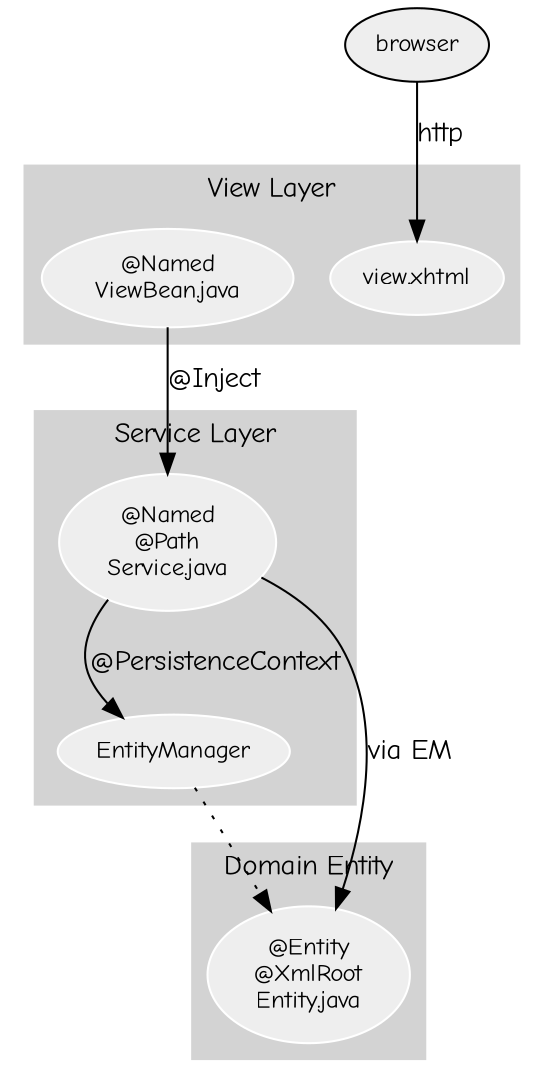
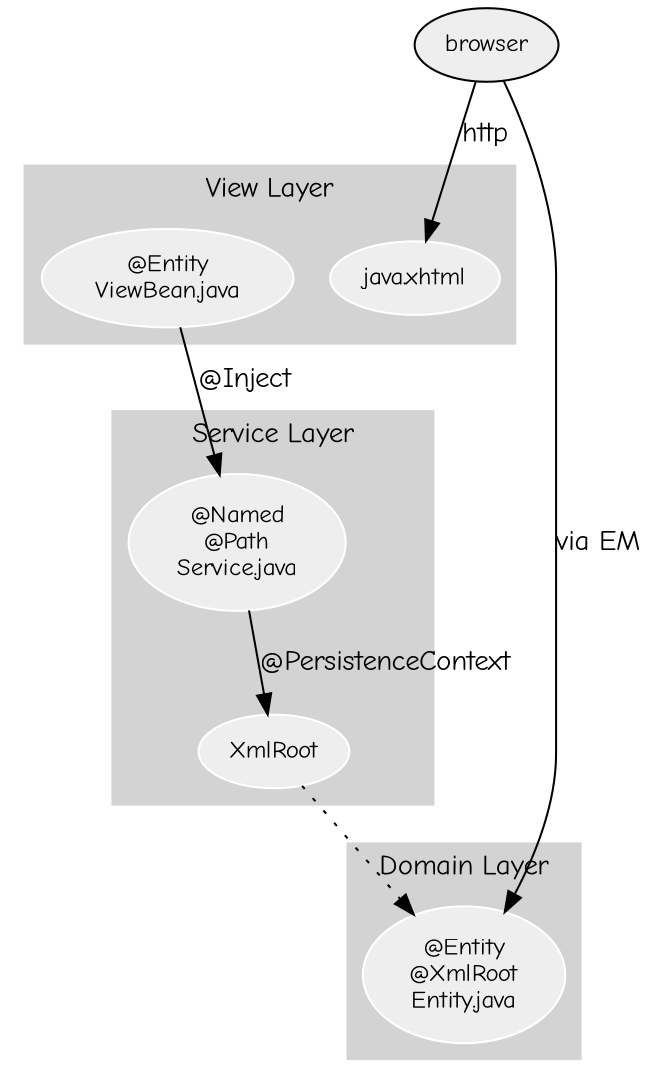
(168, 278) -> (168, 278)
(417, 278) -> (415, 278)
(341, 647) -> (556, 487)
(174, 751) -> (274, 751)
(309, 867) -> (464, 867)
